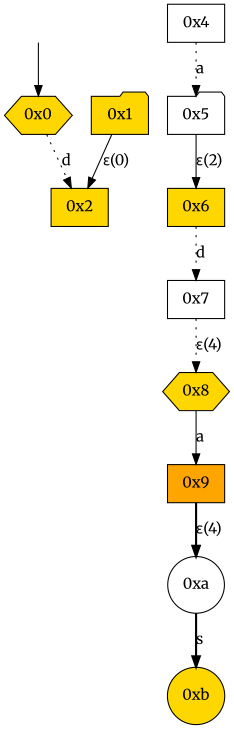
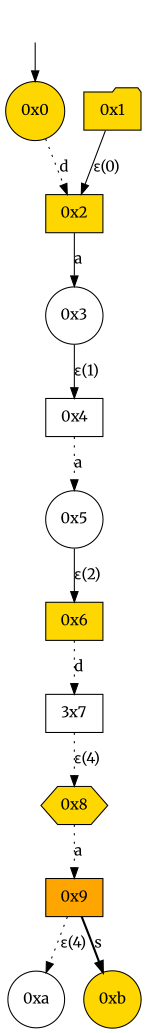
(38, 115) -> (35, 111)
(196, 115) -> (74, 519)
(196, 300) -> (74, 713)
none -> (74, 316)
(196, 432) -> (74, 846)
(196, 524) -> (59, 940)
(196, 635) -> (91, 939)
